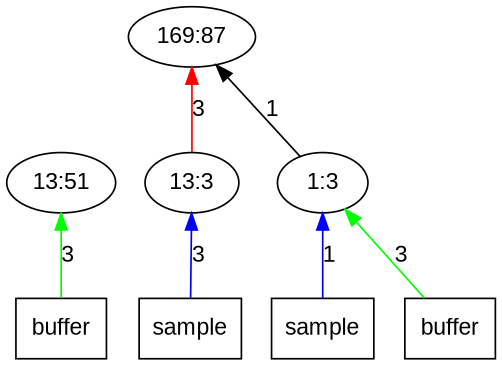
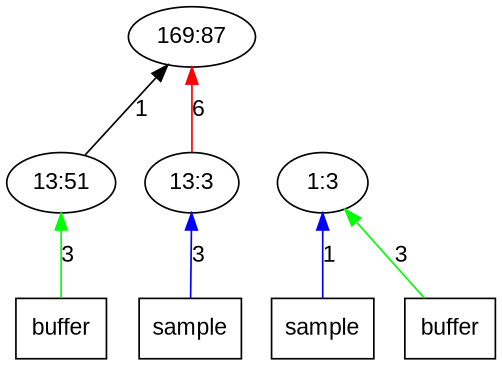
(199, 110) -> (199, 110)
(264, 117) -> (121, 116)
